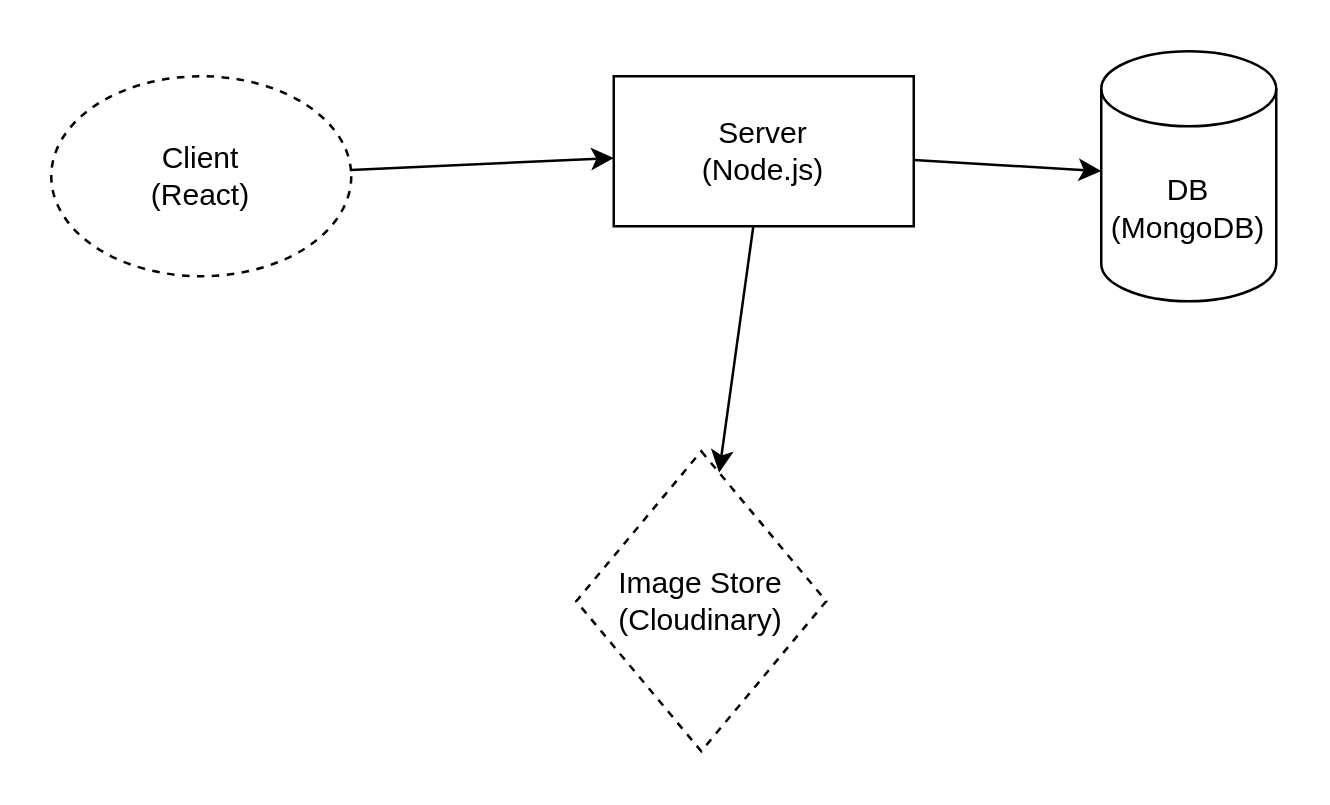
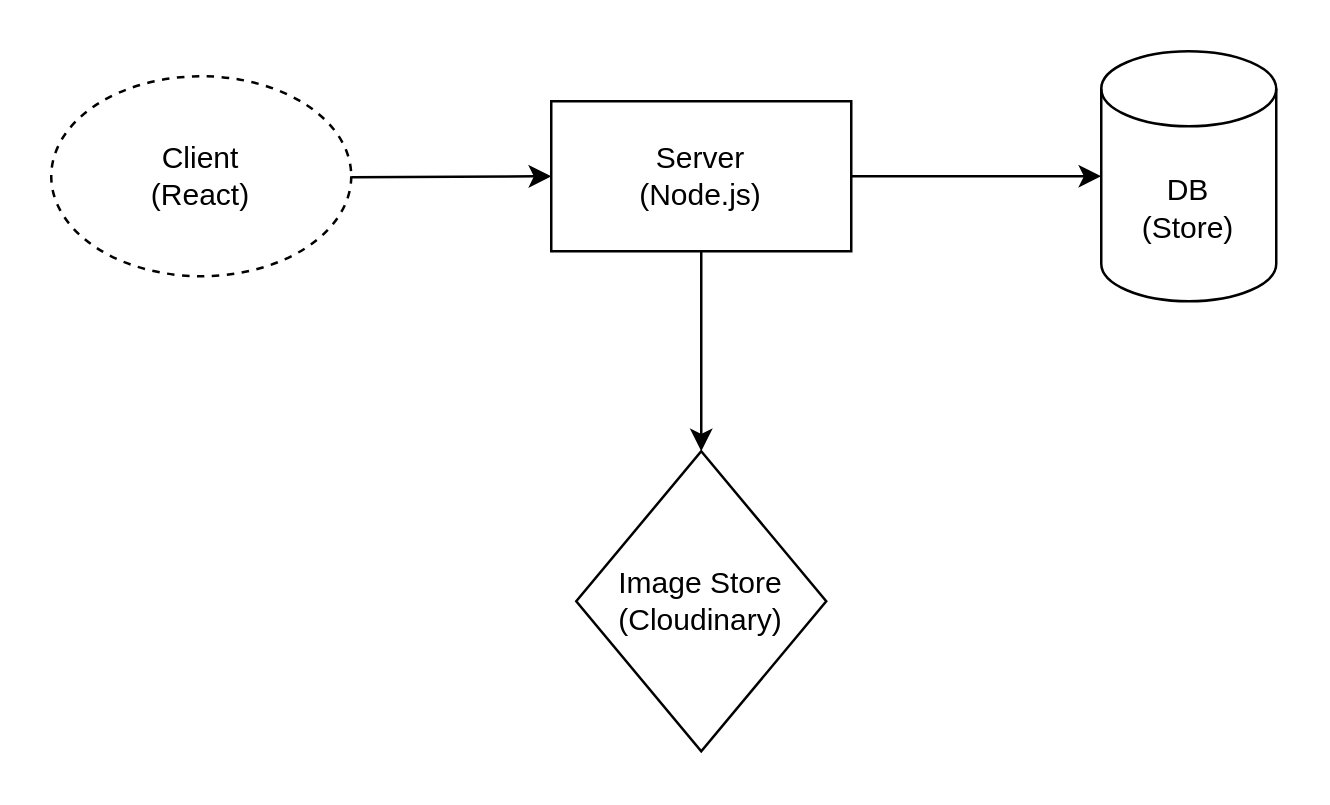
(764, 151) -> (701, 176)
(1189, 209) -> (1189, 209)
(701, 601) -> (701, 601)
